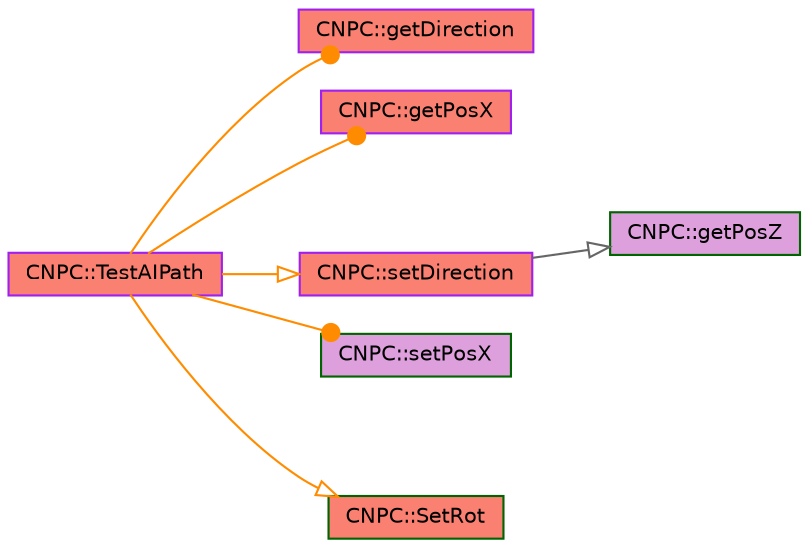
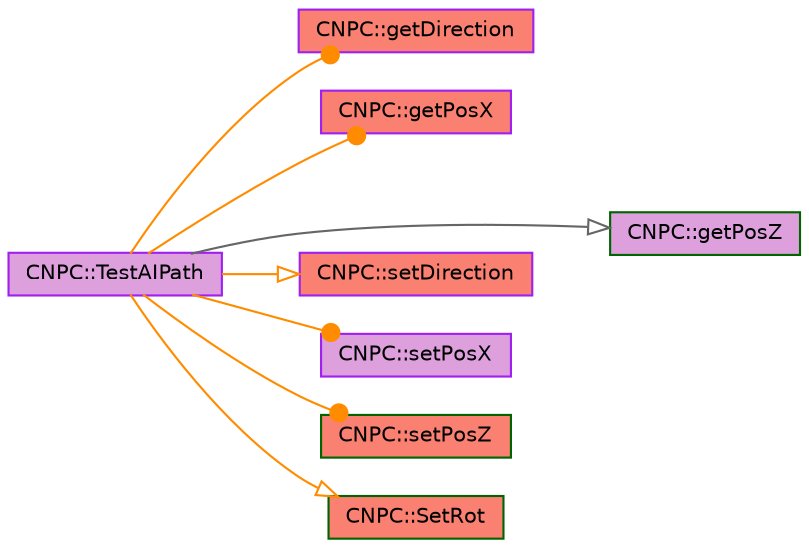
(560, 254) -> (388, 227)
(115, 274) -> (115, 274)
(416, 355) -> (416, 355)
none -> (416, 436)
